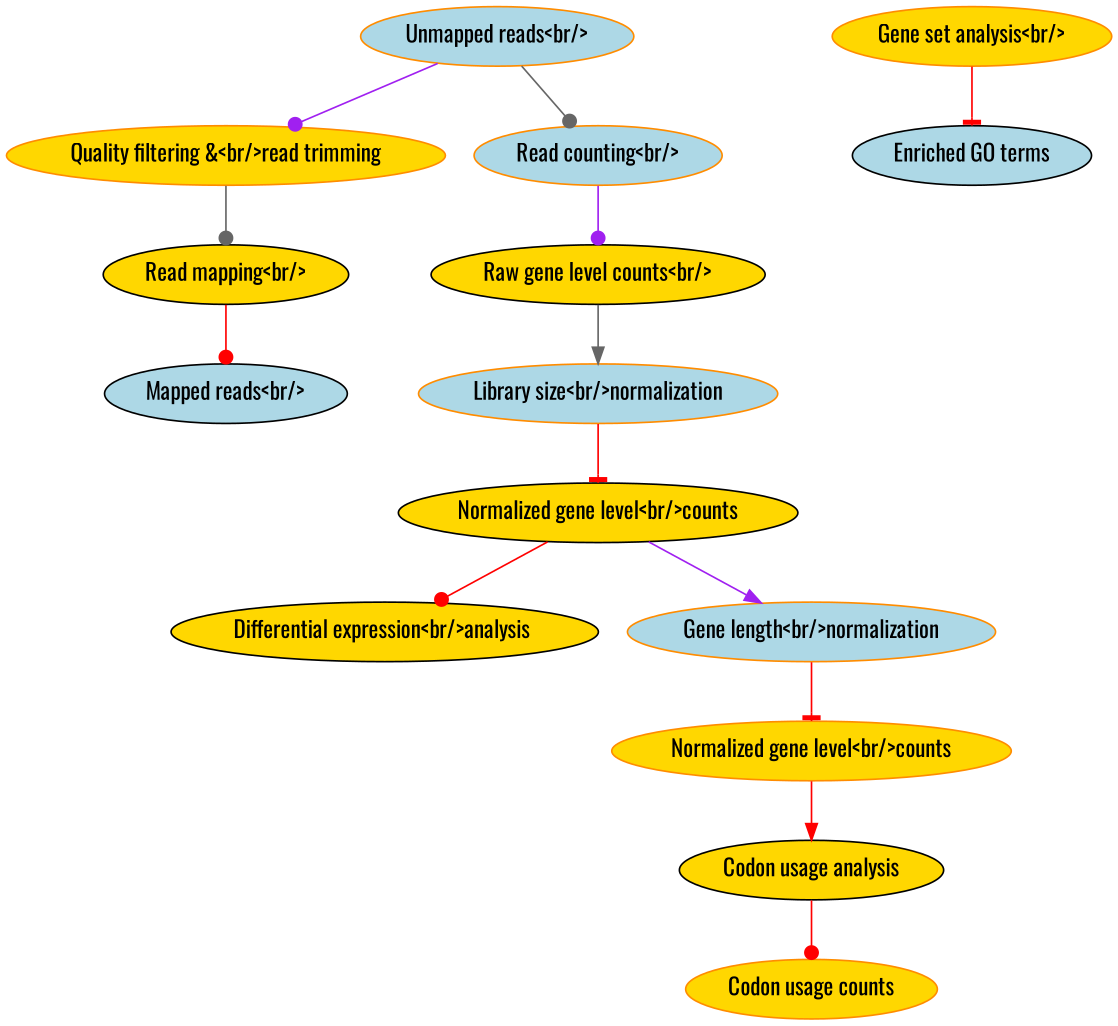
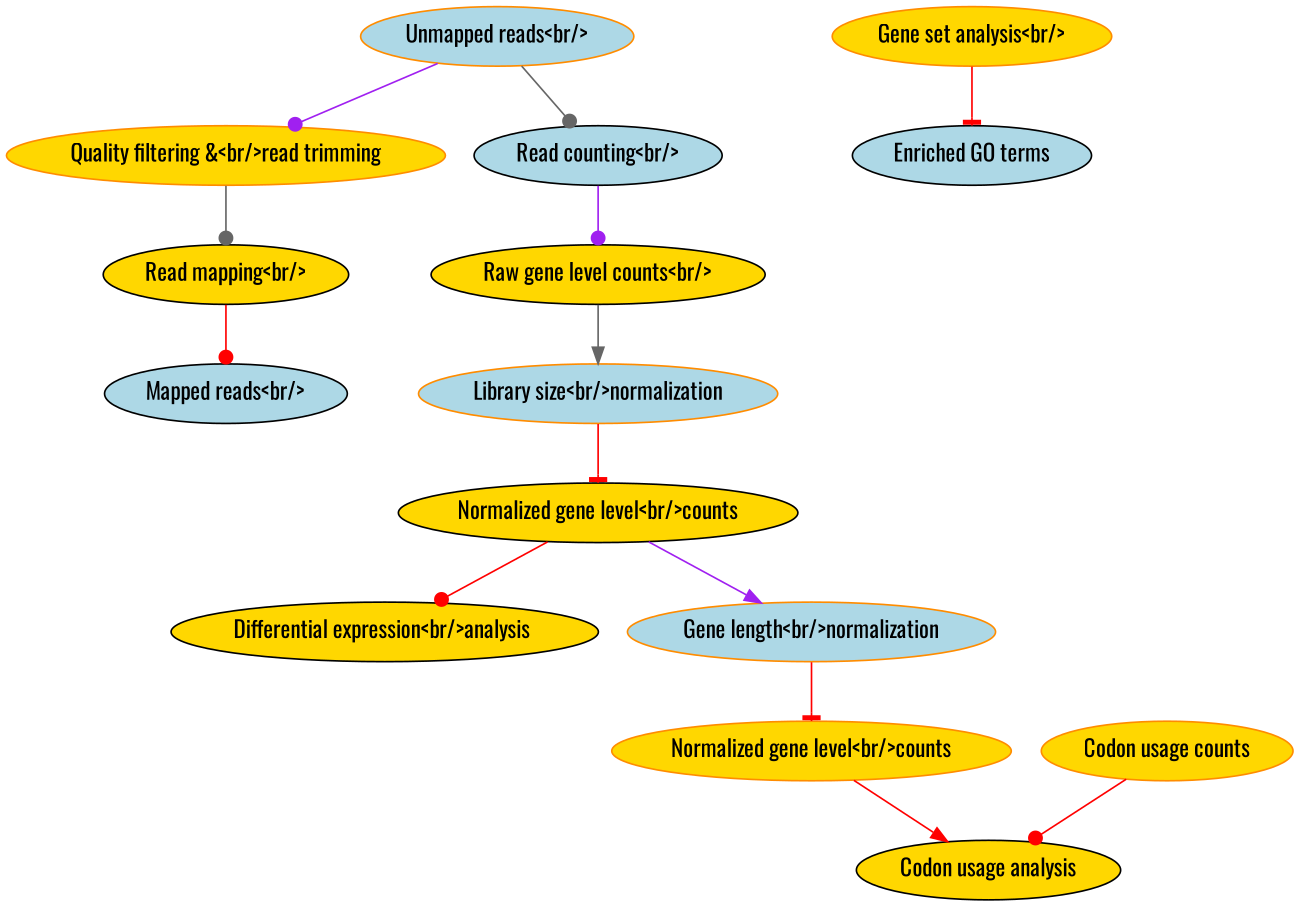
(598, 155) -> (598, 155)
(812, 923) -> (1084, 807)
